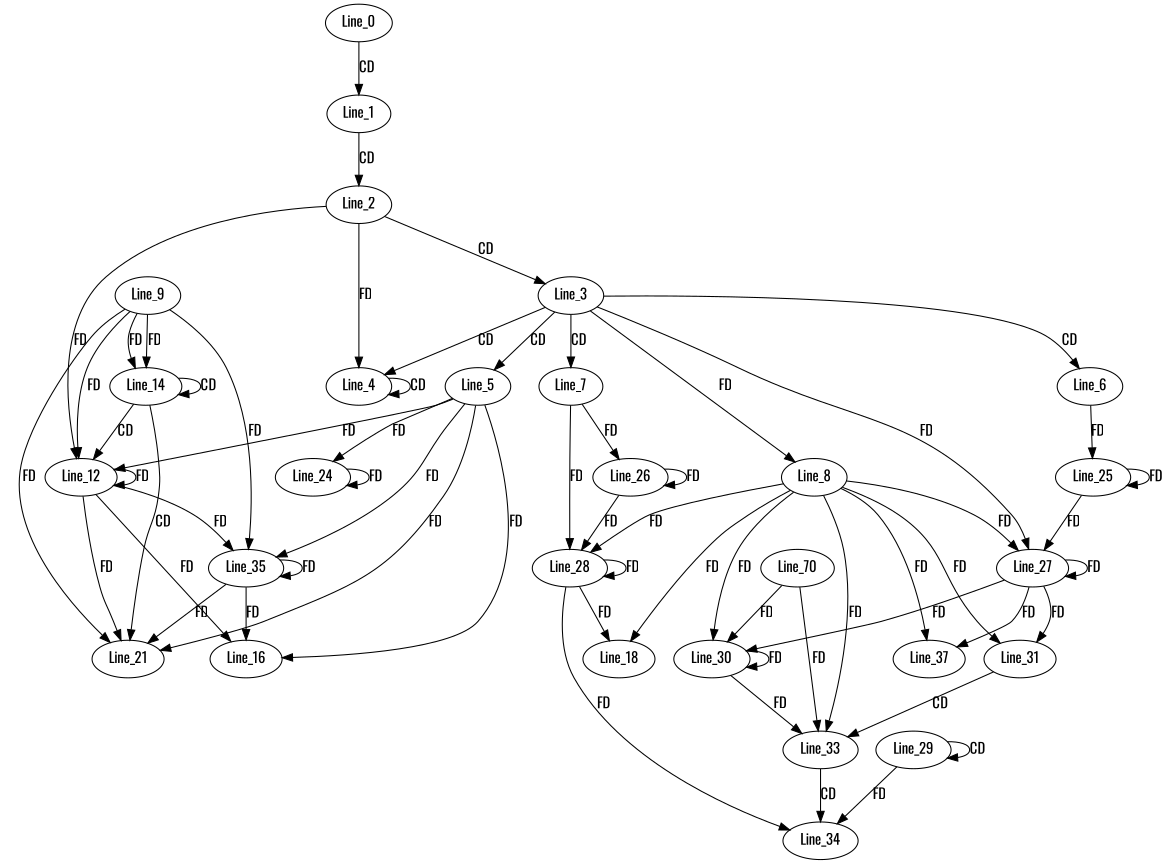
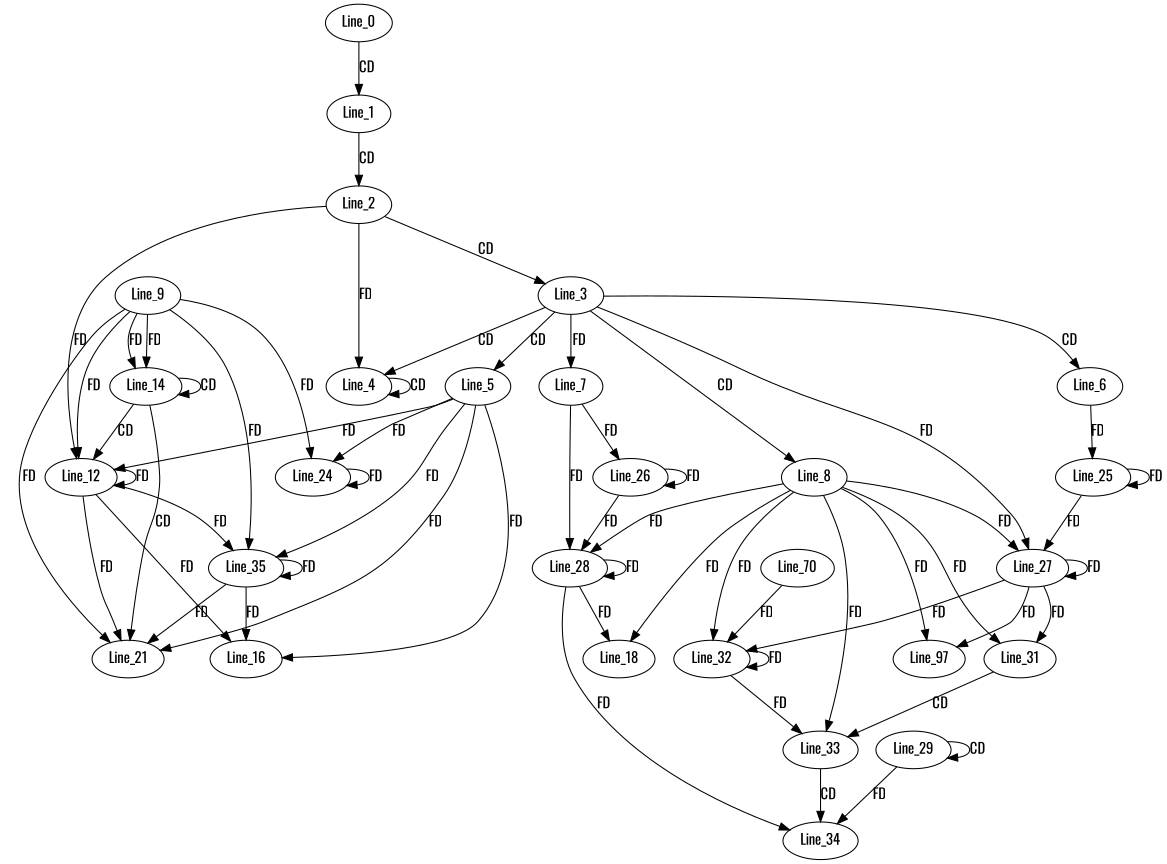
(579, 341) -> (579, 341)
none -> (273, 348)
(725, 386) -> (725, 386)
(808, 654) -> none
(712, 659) -> (712, 659)
(929, 659) -> (929, 659)
